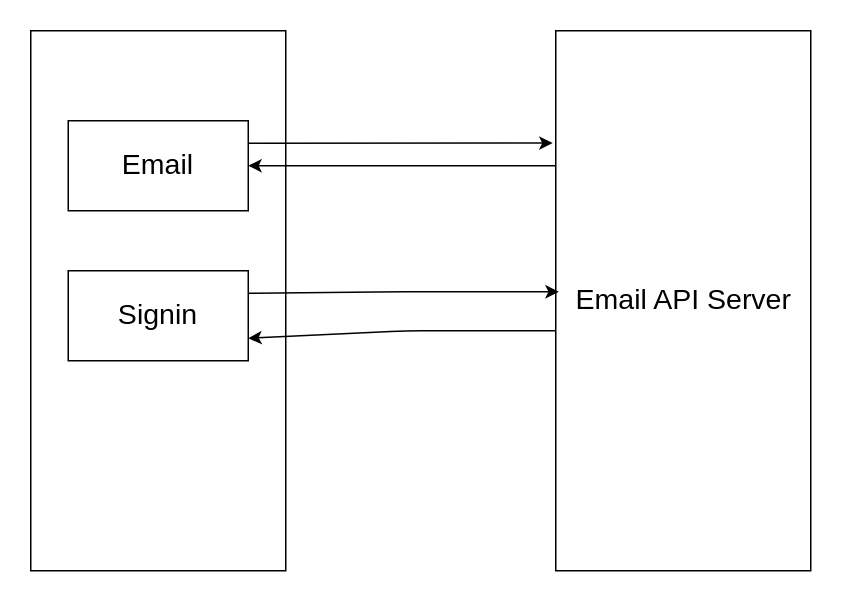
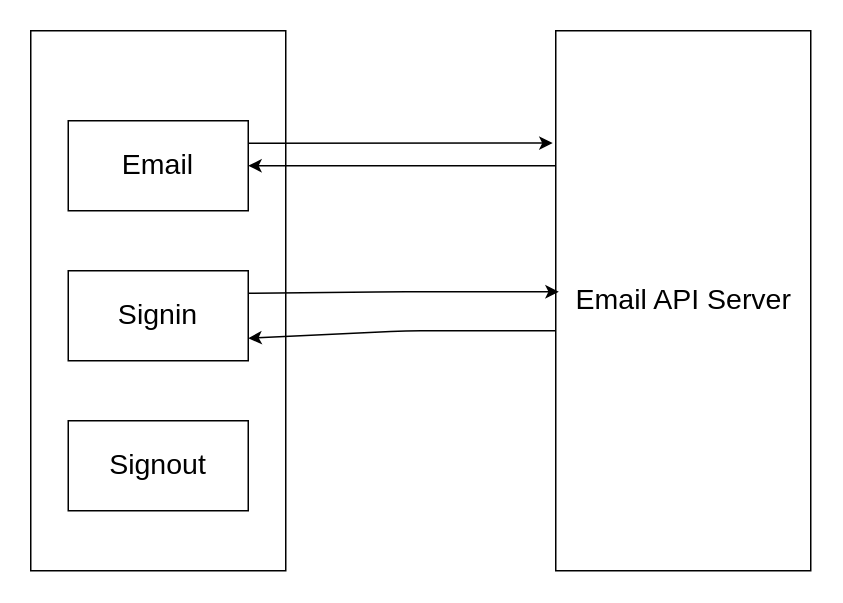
none -> (158, 466)
